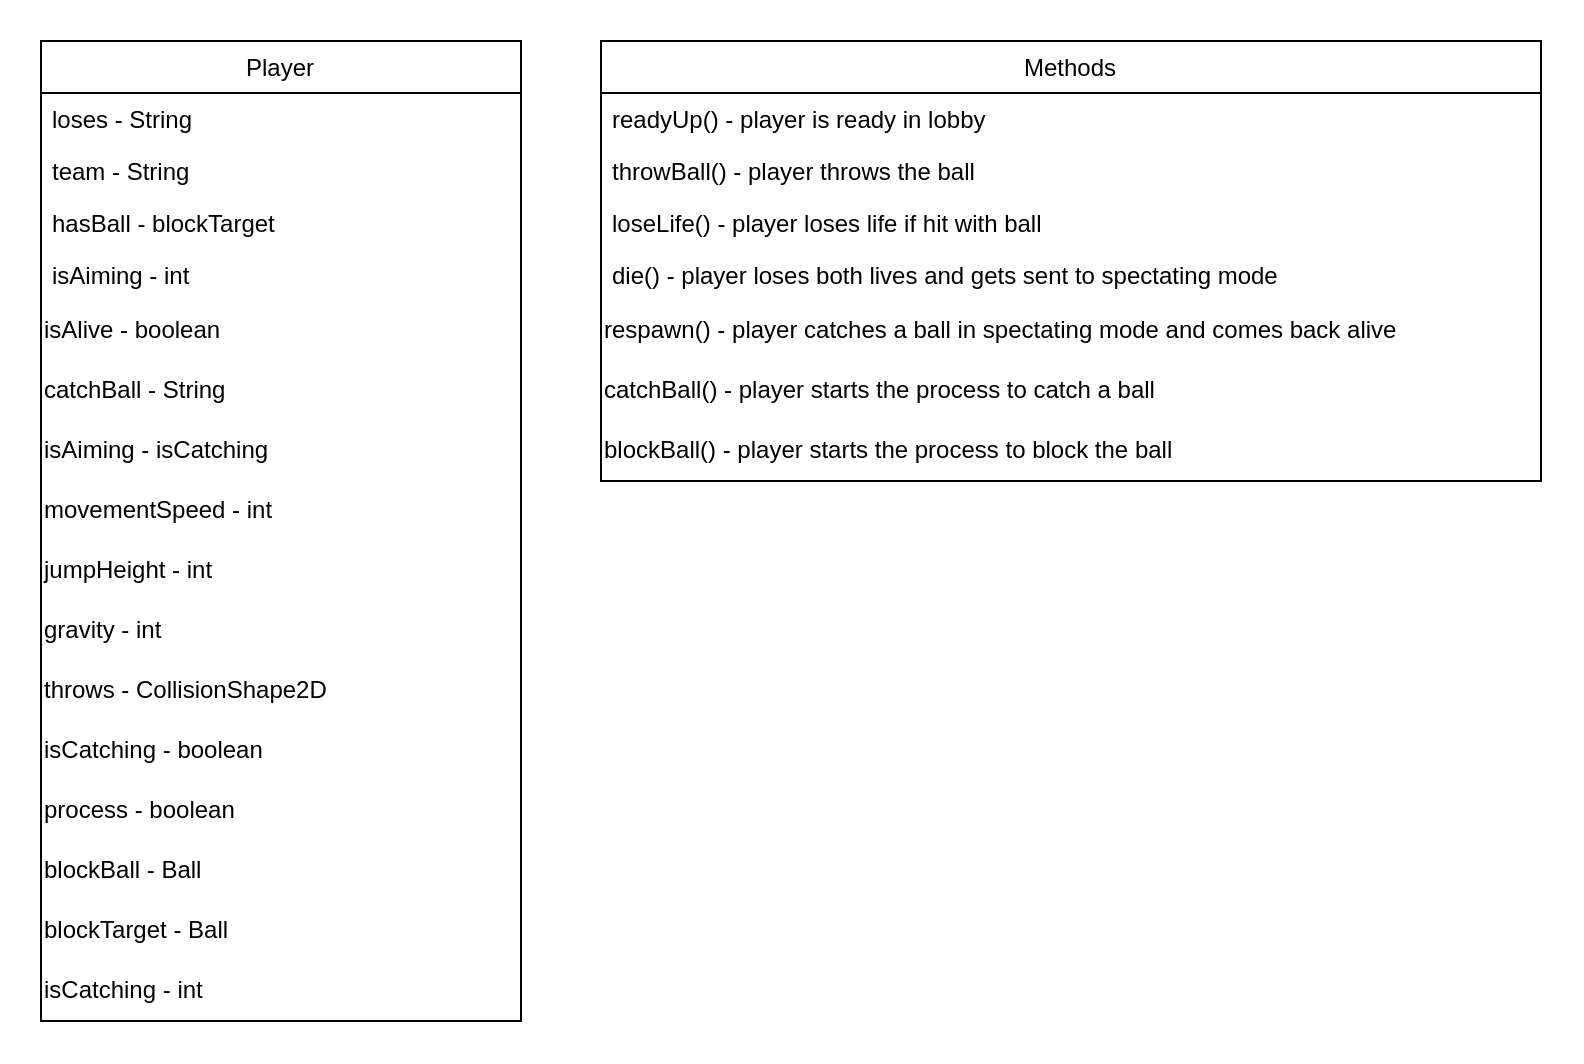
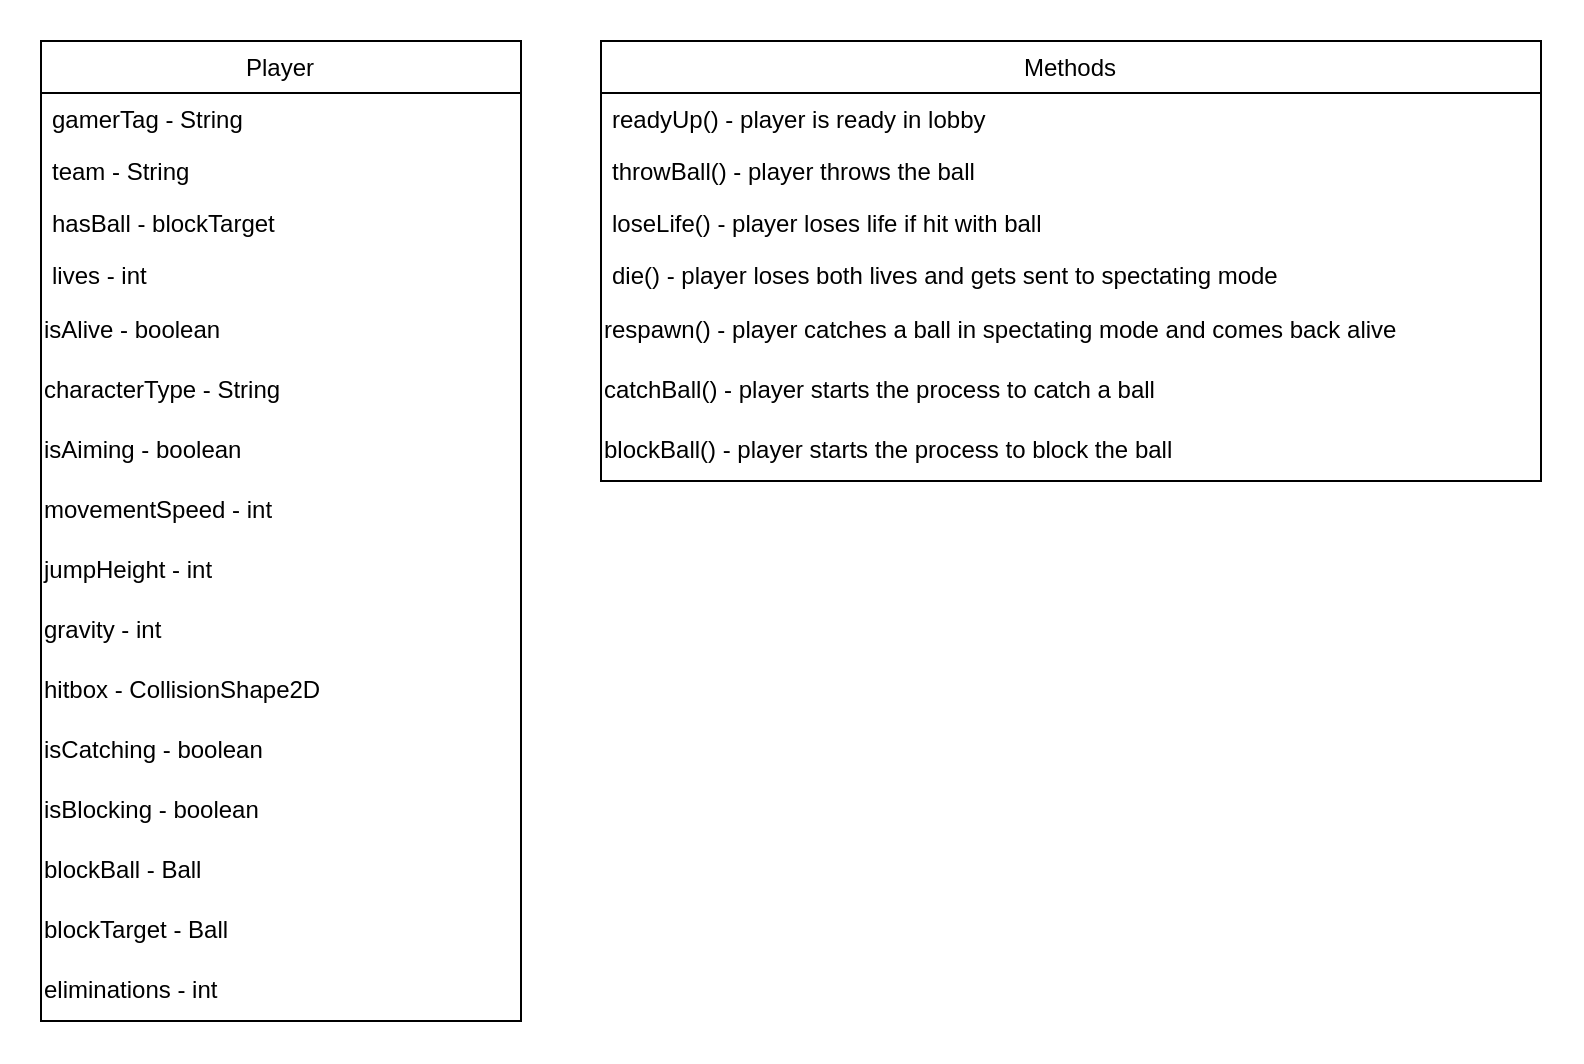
(134, 120) -> (157, 120)
(127, 276) -> (110, 276)
(150, 391) -> (183, 391)
(164, 451) -> (147, 451)
(194, 691) -> (191, 691)
(150, 811) -> (161, 811)
(137, 991) -> (144, 991)
